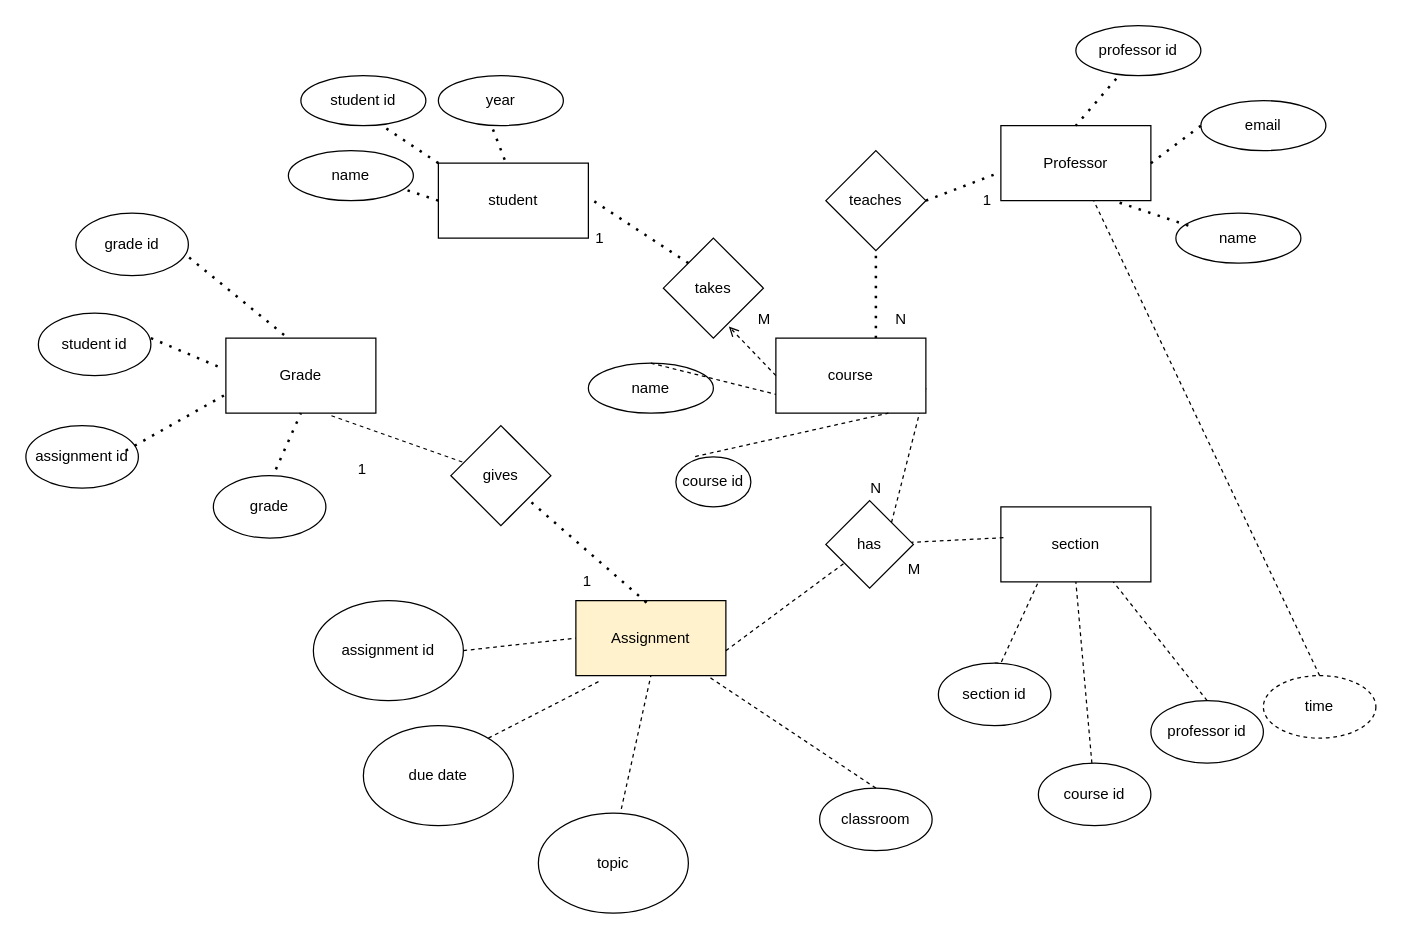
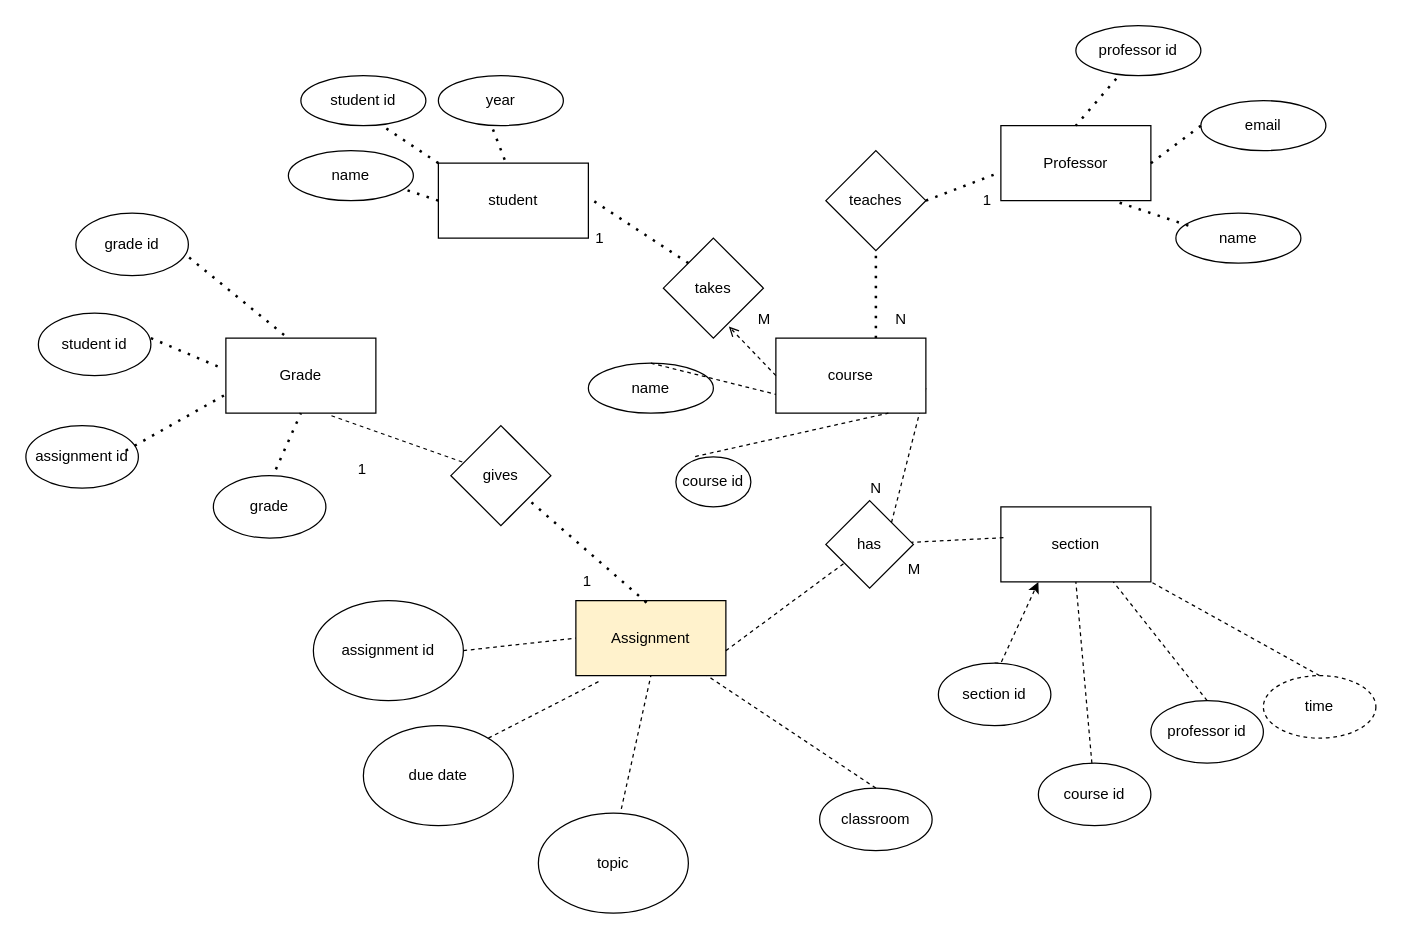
(1207, 439) -> (1235, 629)
(1036, 587) -> (1034, 591)
